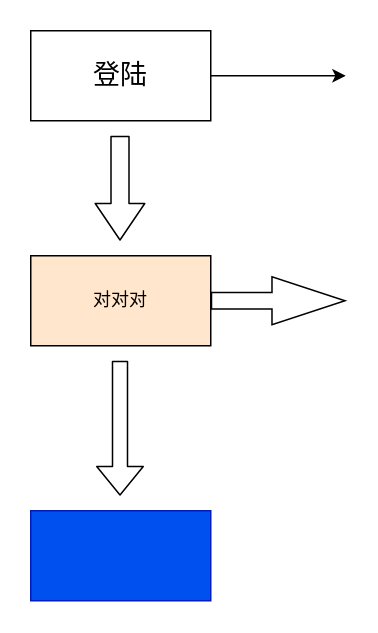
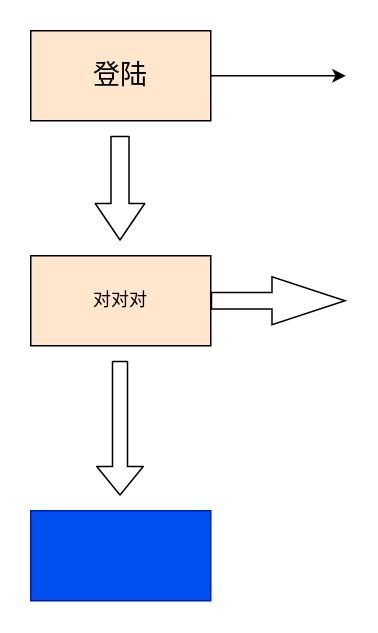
(121, 76) -> (121, 76)
